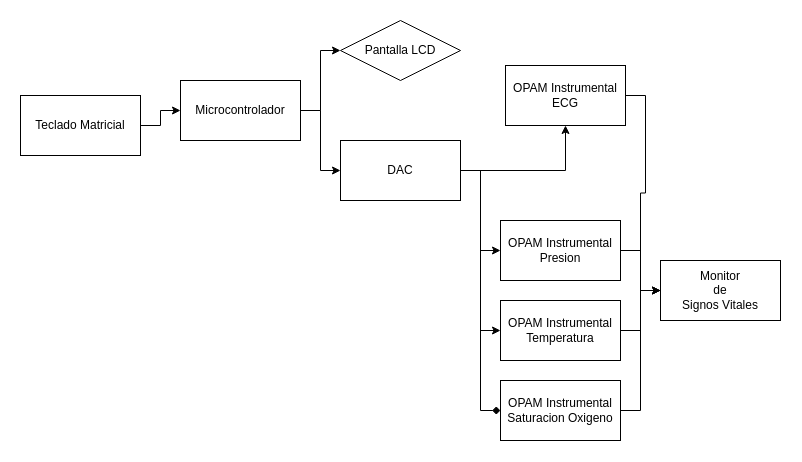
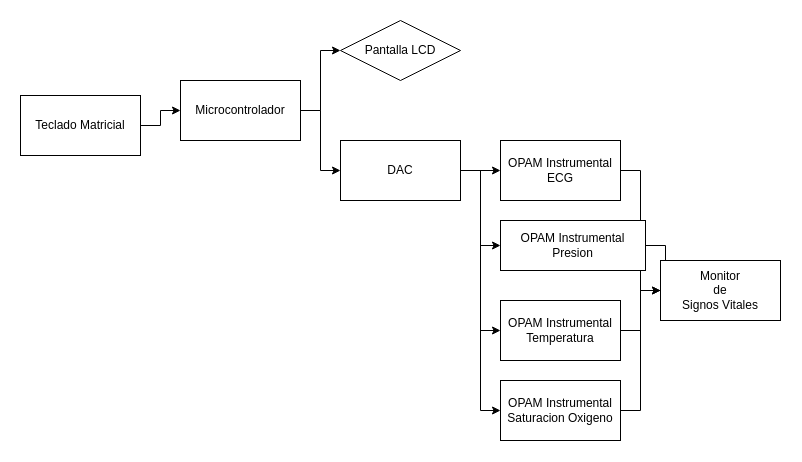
(566, 96) -> (561, 171)
(561, 251) -> (573, 246)
(492, 411) -> (492, 411)
